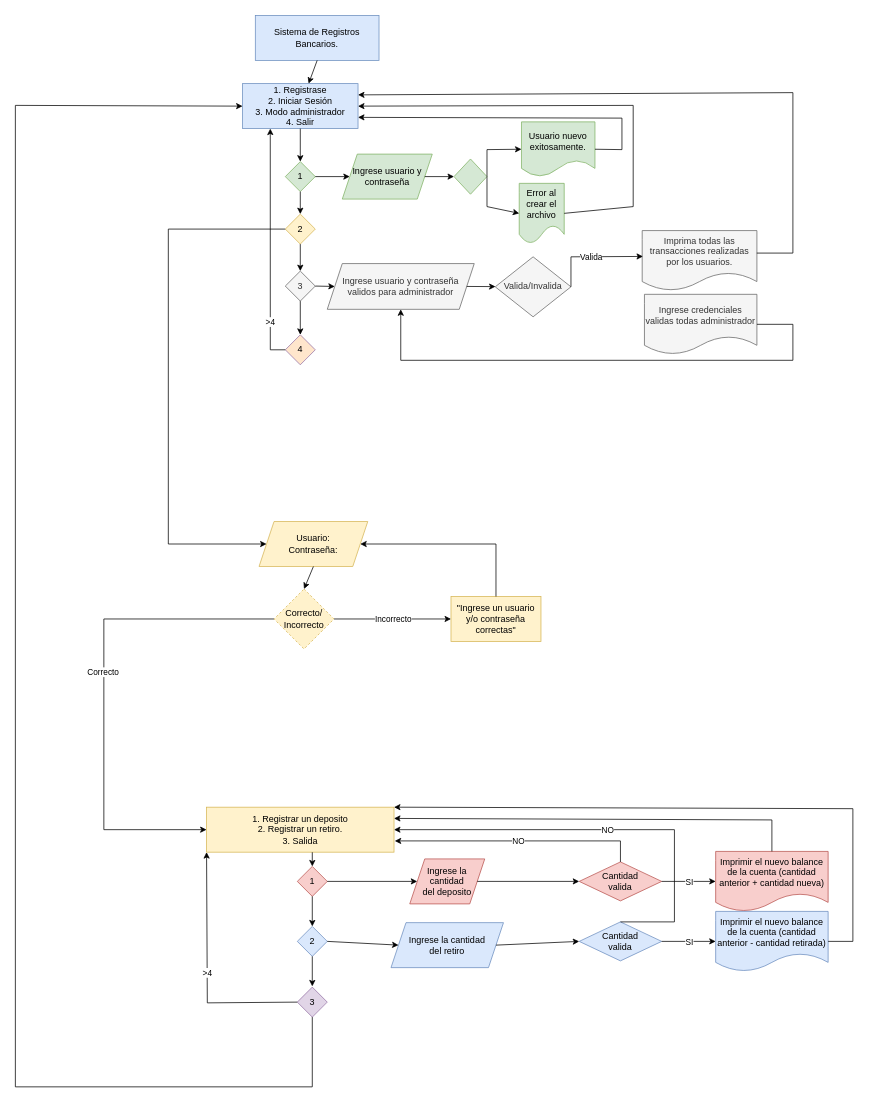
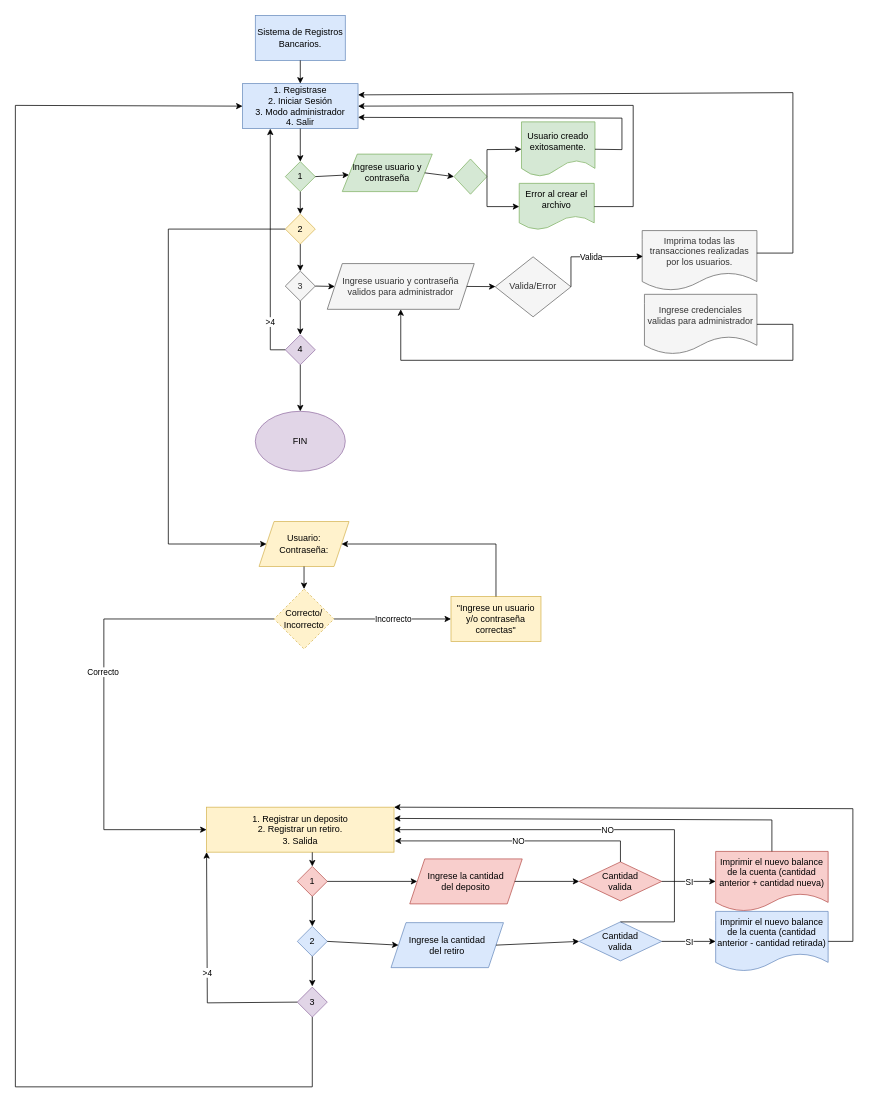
(317, 38) -> (300, 38)
(558, 141) -> (558, 141)
(387, 177) -> (387, 173)
(542, 213) -> (557, 207)
(533, 287) -> (533, 287)
(701, 315) -> (701, 315)
(300, 350) -> (300, 350)
none -> (300, 385)
none -> (300, 441)
(314, 544) -> (304, 544)
(447, 882) -> (466, 882)
